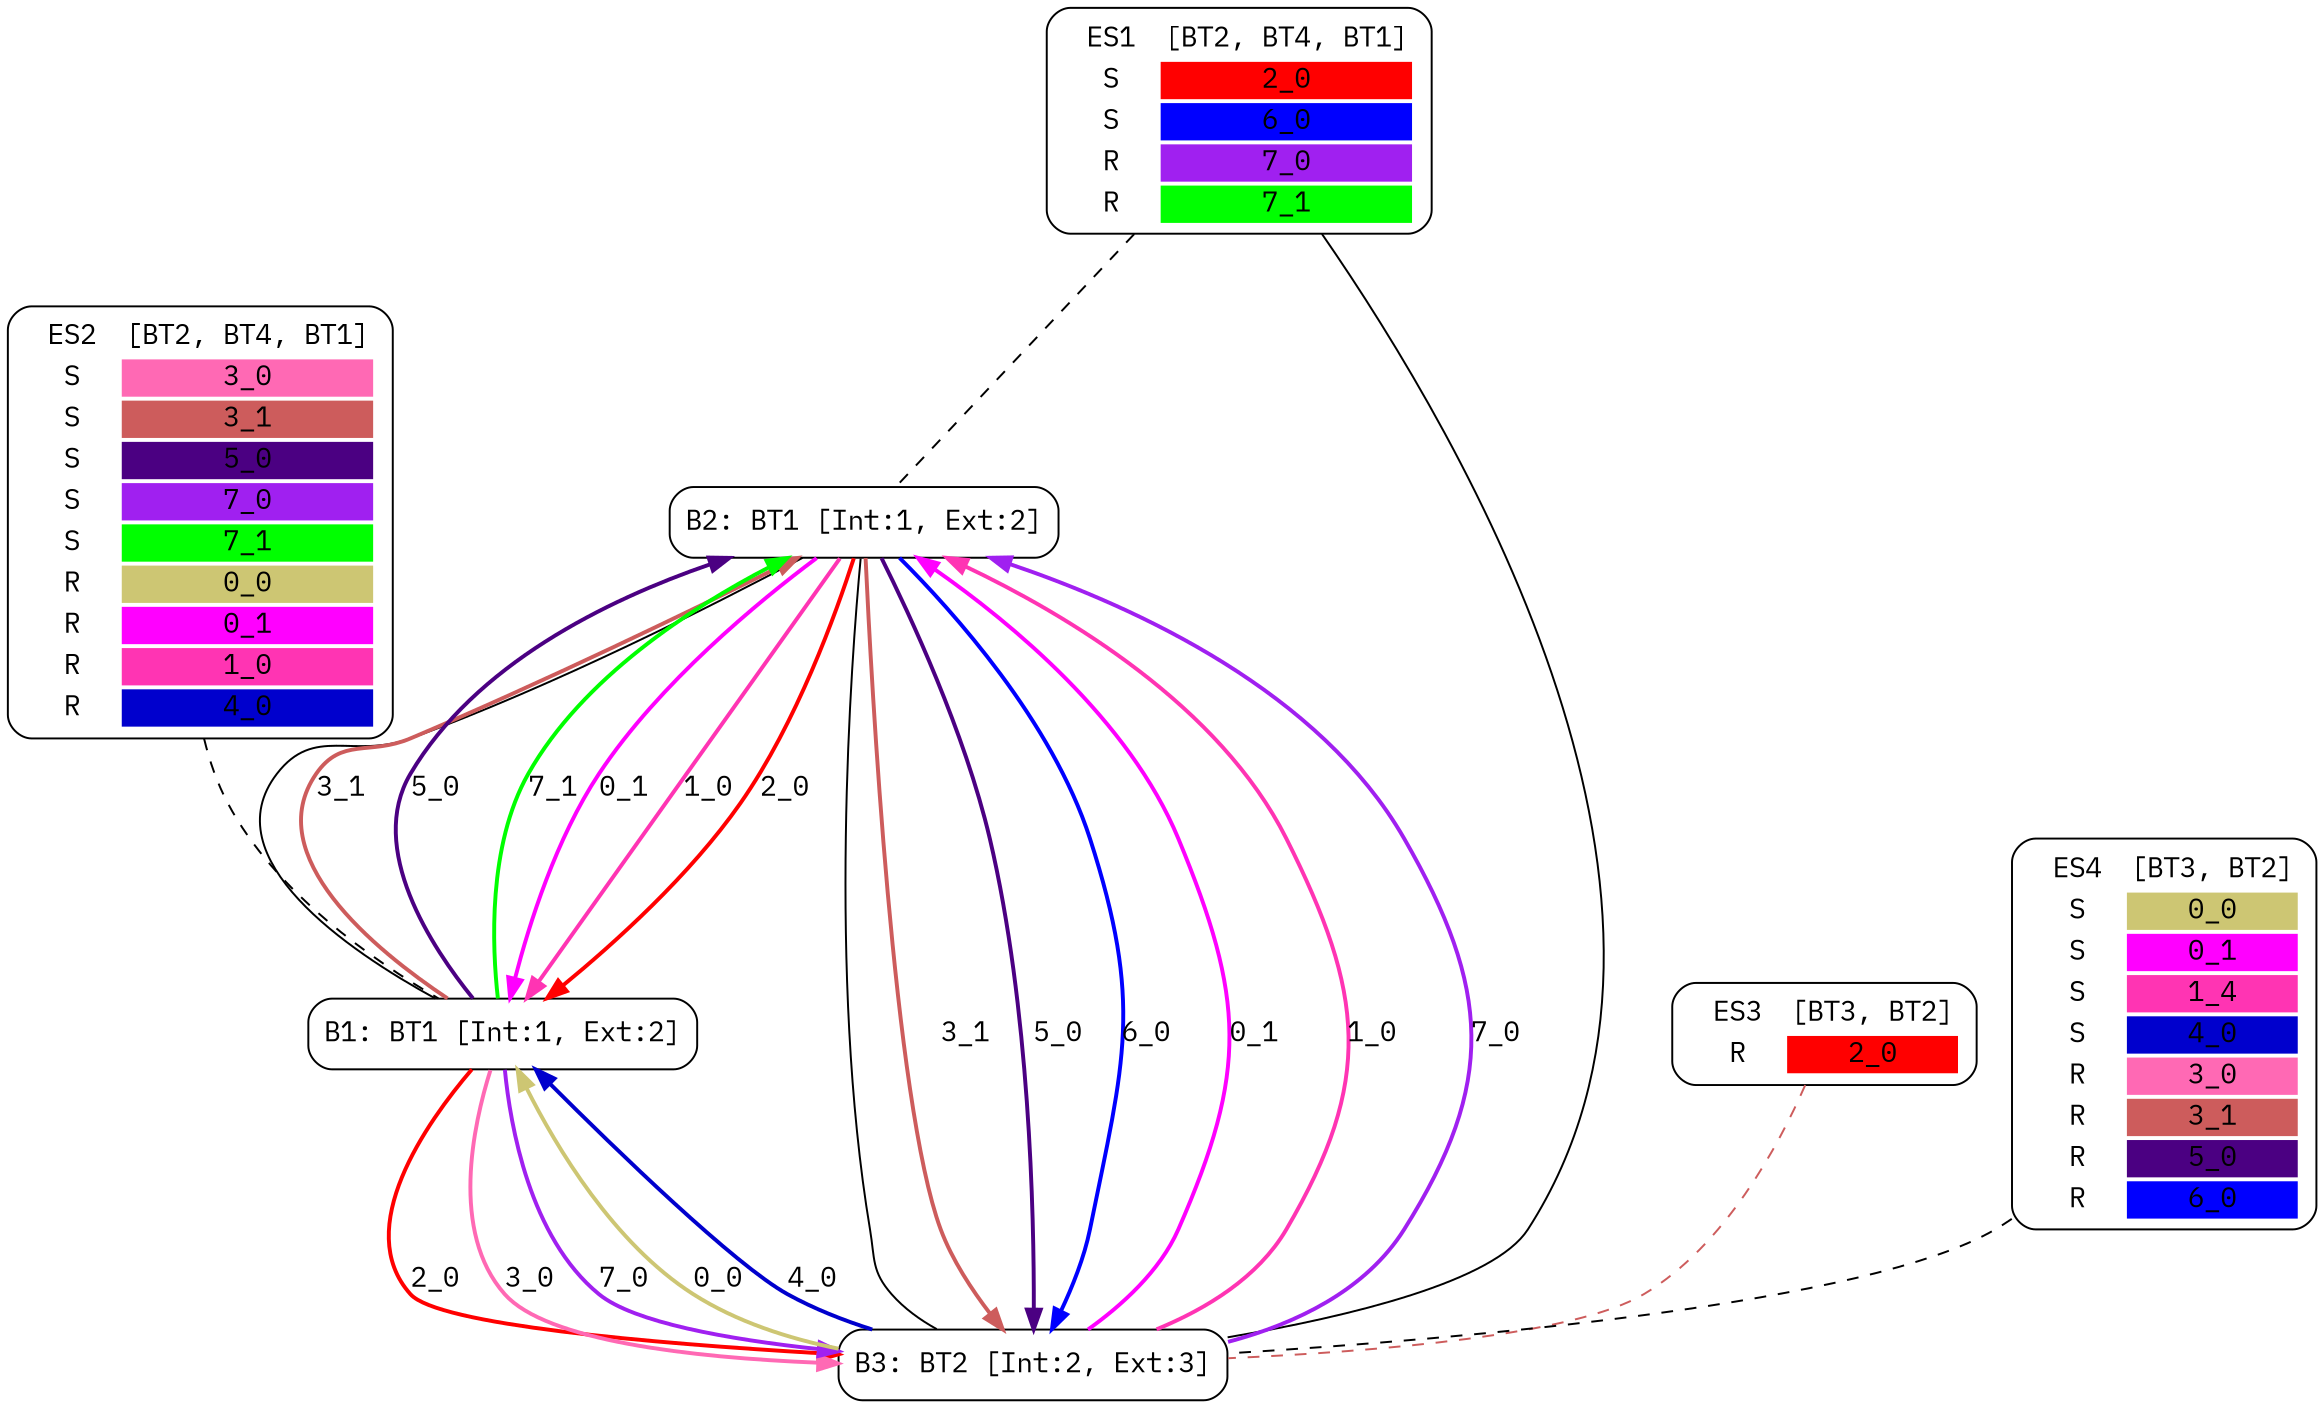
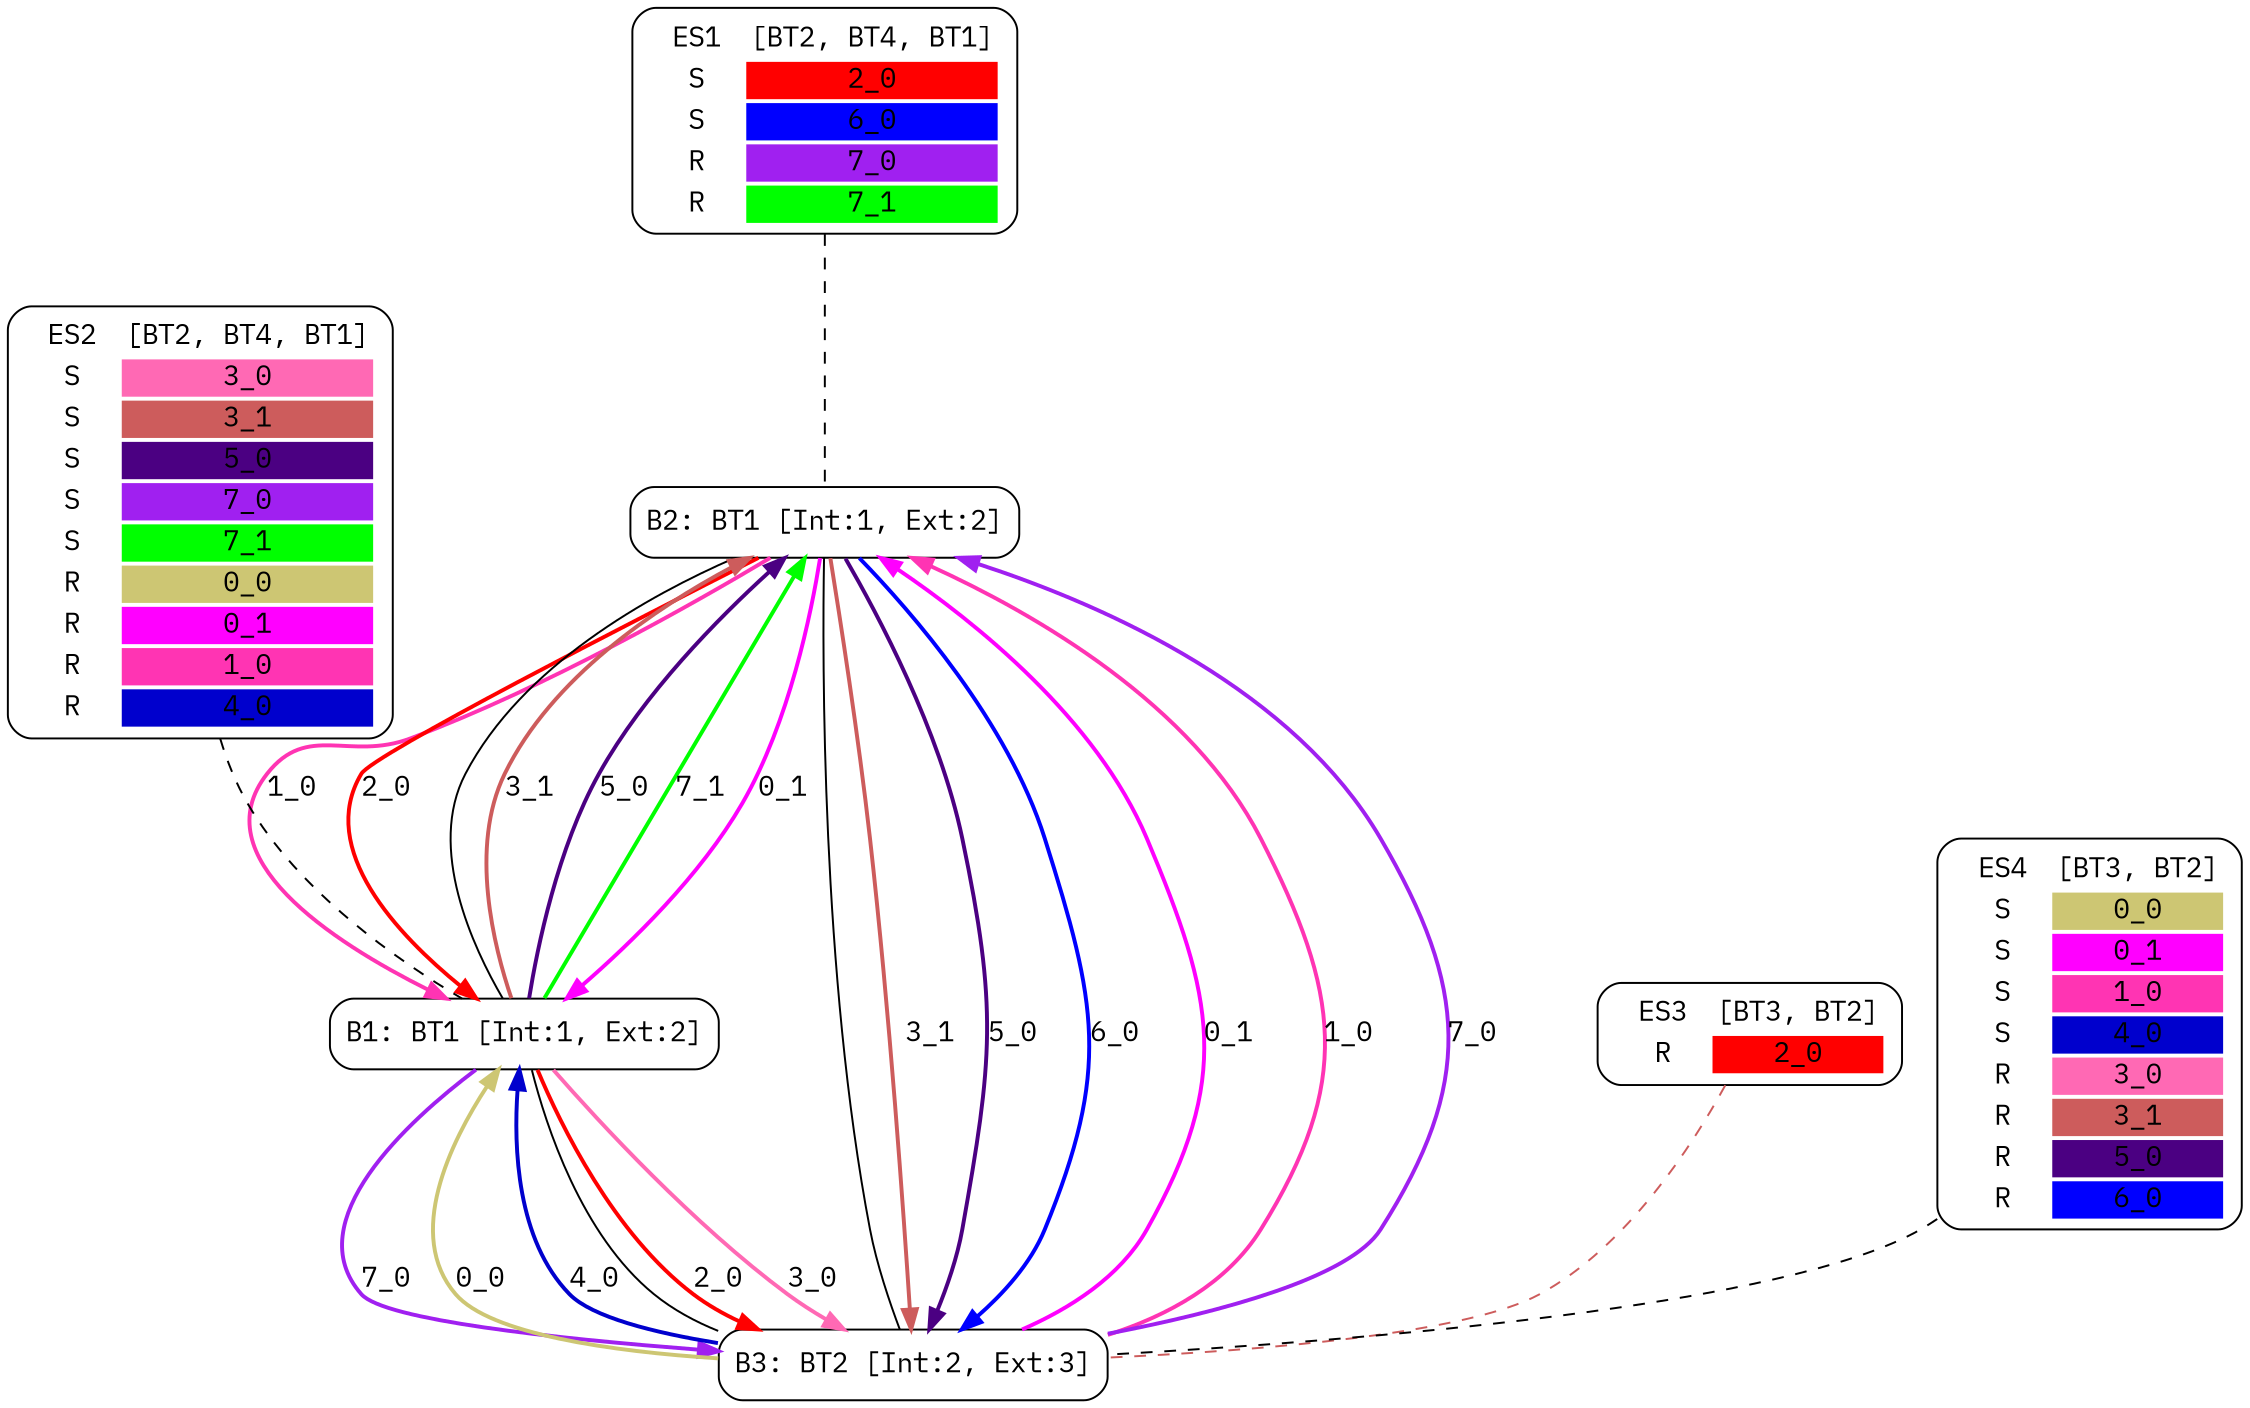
(1596, 869) -> (595, 1224)
(2212, 993) -> (2138, 993)
